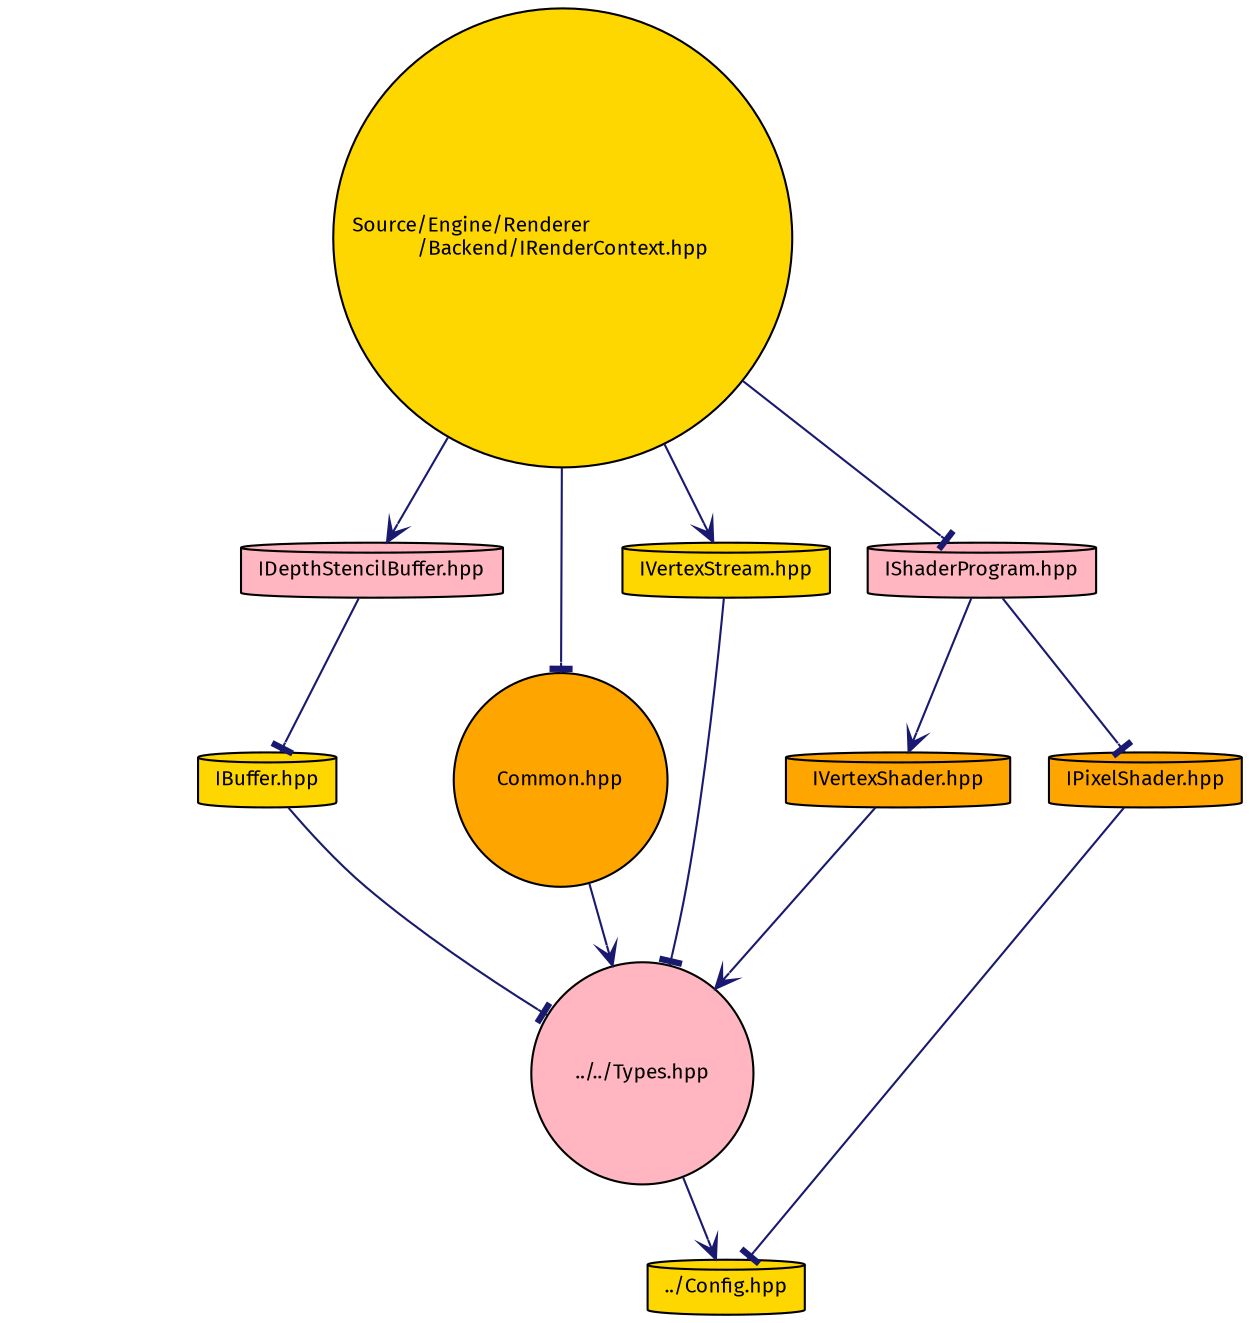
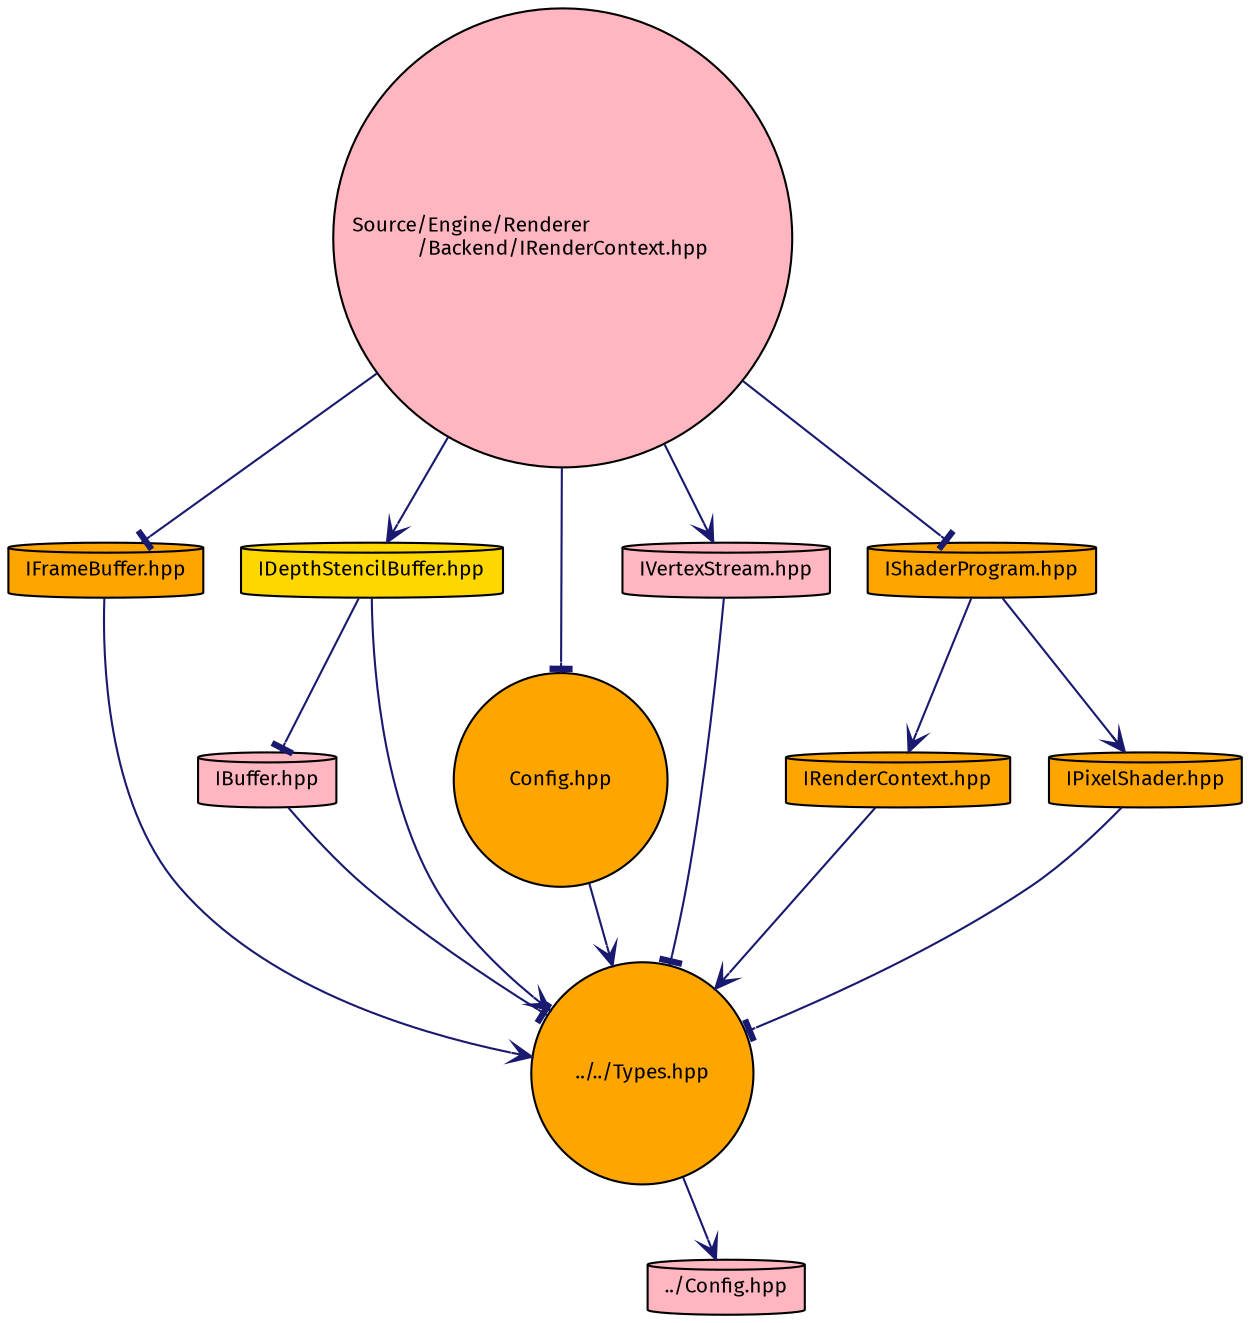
(563, 238) -> (563, 238)
none -> (106, 570)
(372, 570) -> (372, 570)
(726, 570) -> (726, 570)
(982, 570) -> (982, 570)
(1060, 671) -> (1060, 671)
(267, 780) -> (267, 780)
(561, 780) -> (561, 780)
(898, 780) -> (898, 780)
none -> (405, 818)
(939, 1030) -> (950, 935)
(642, 1073) -> (642, 1073)
(726, 1287) -> (726, 1287)
